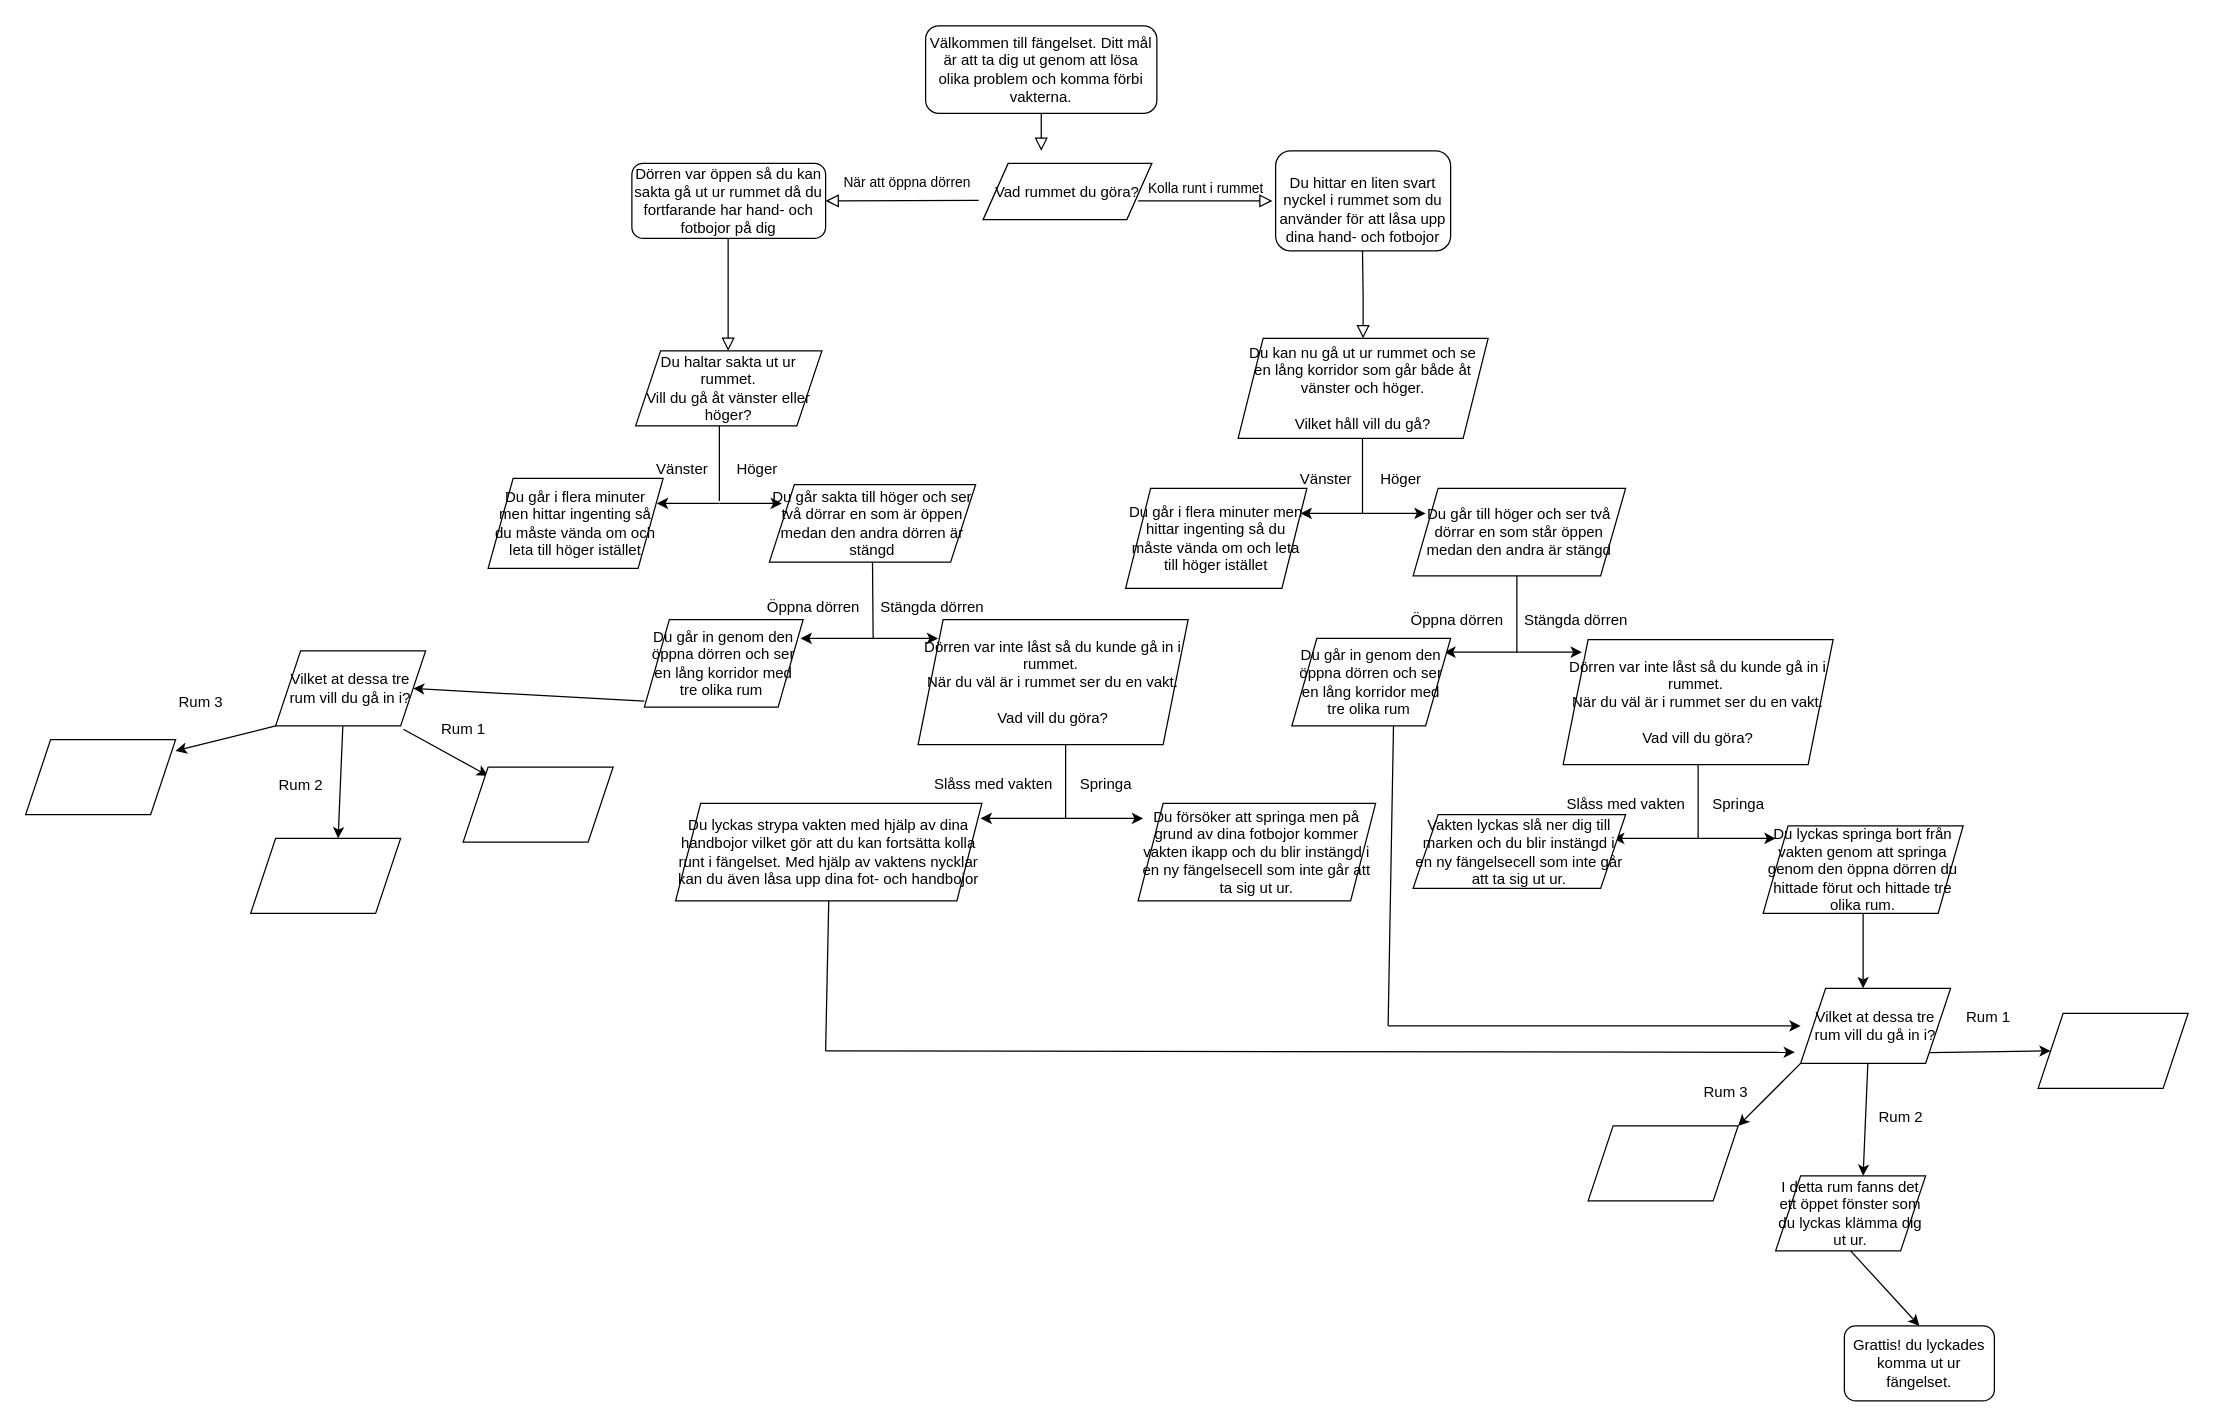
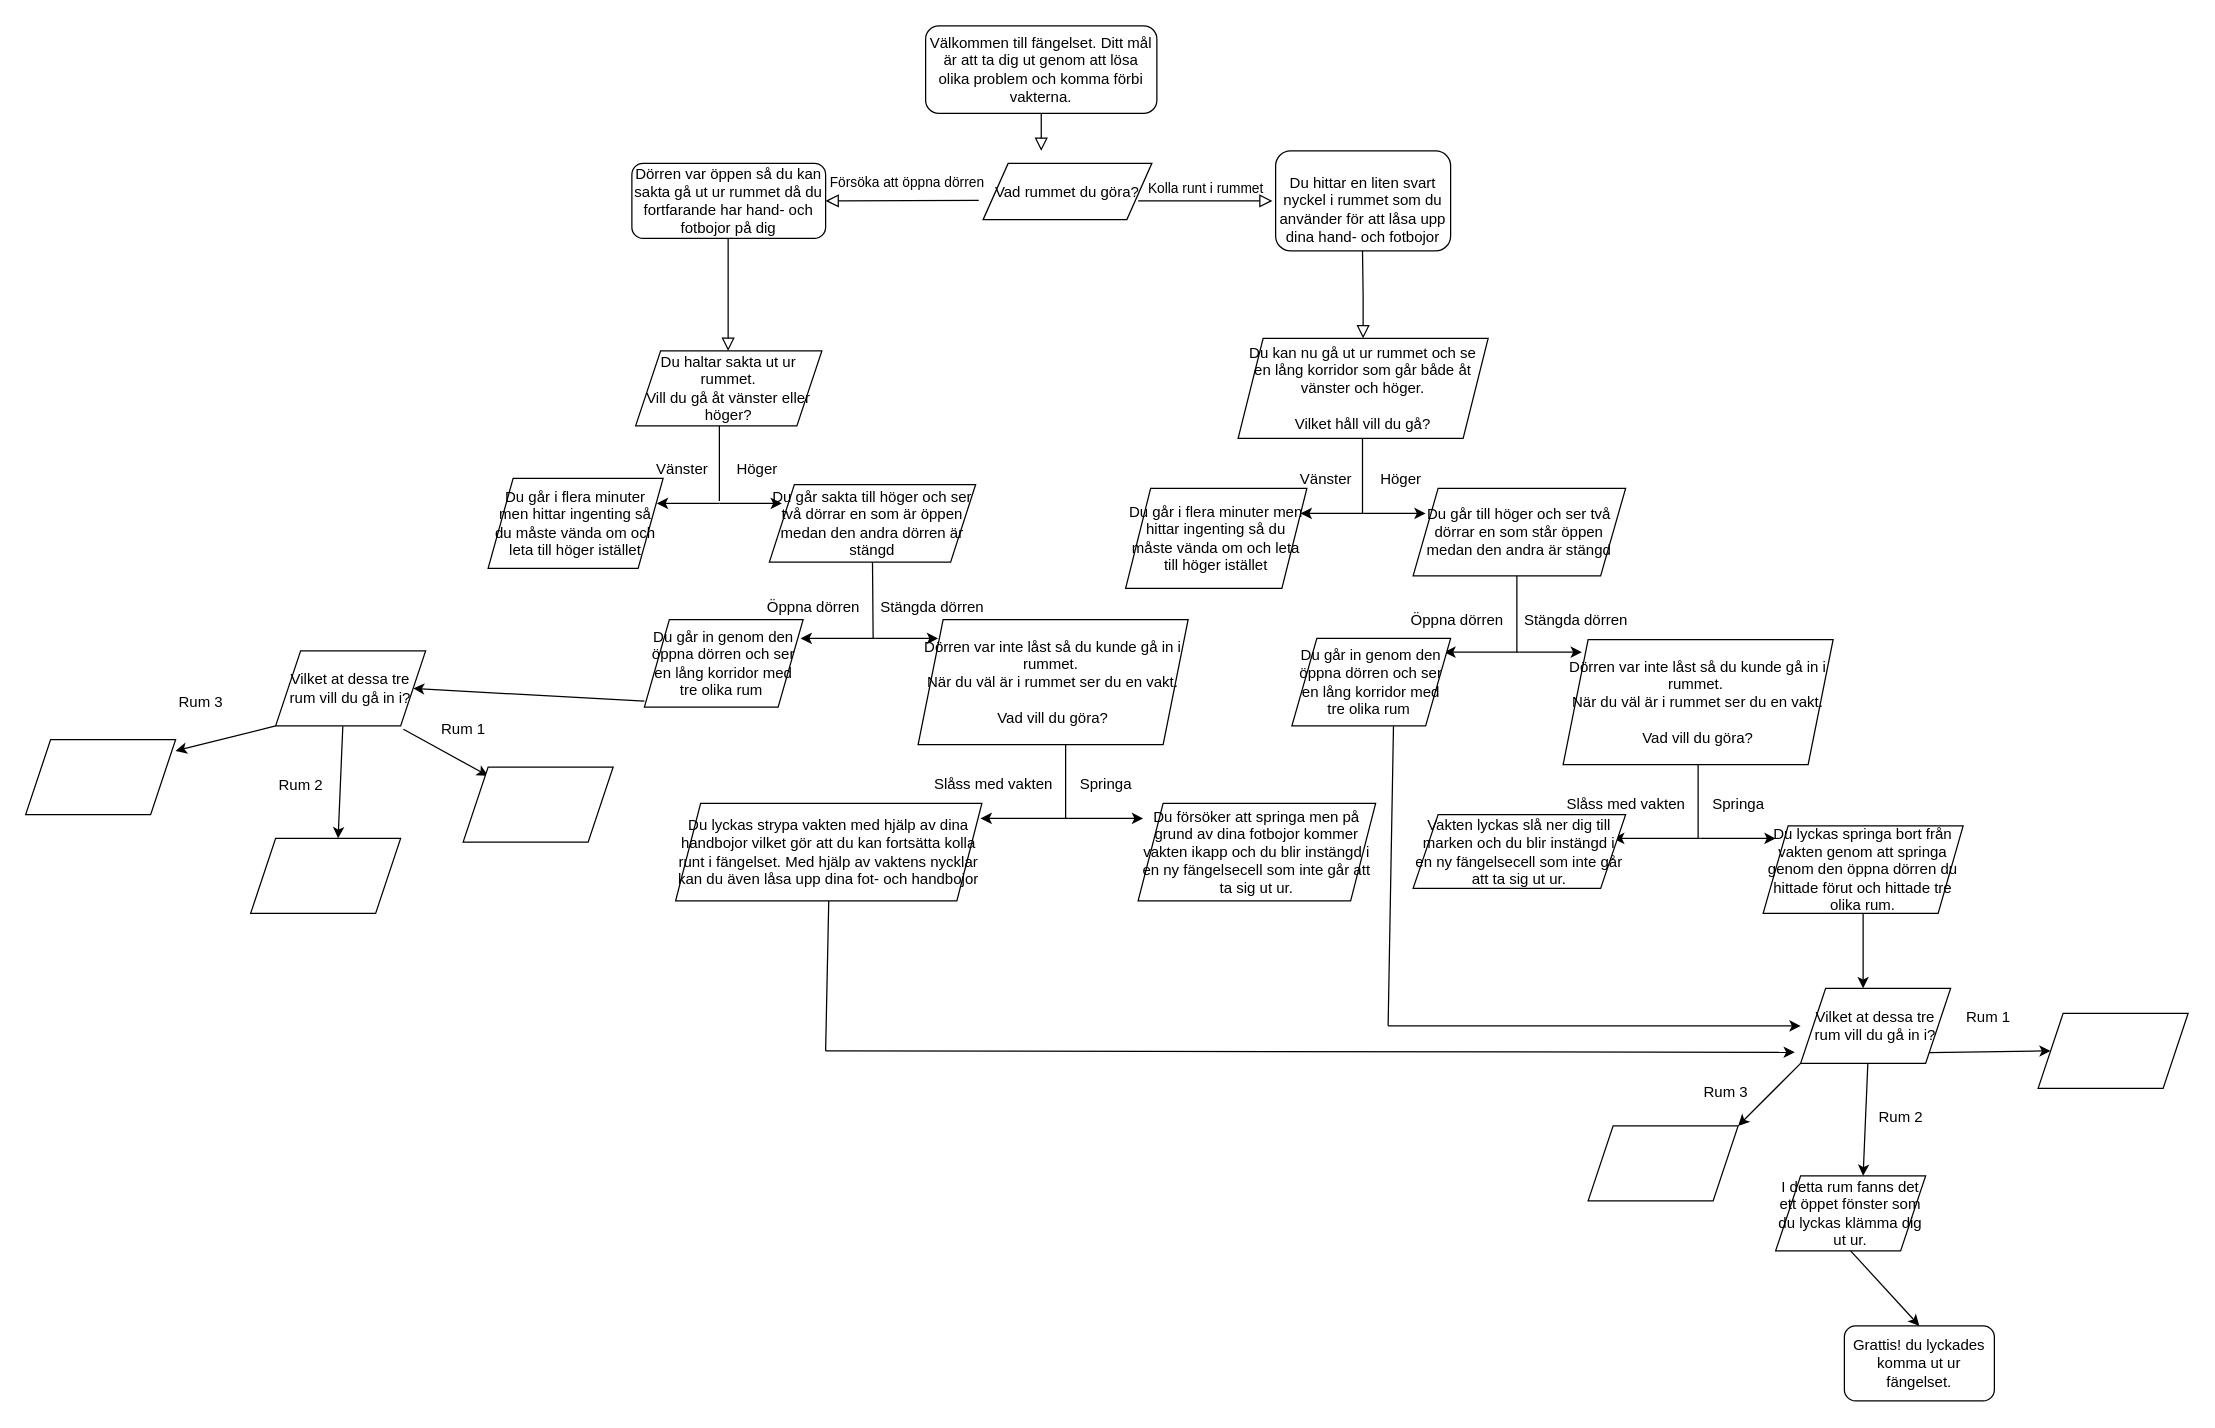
(908, 182) -> (908, 182)
